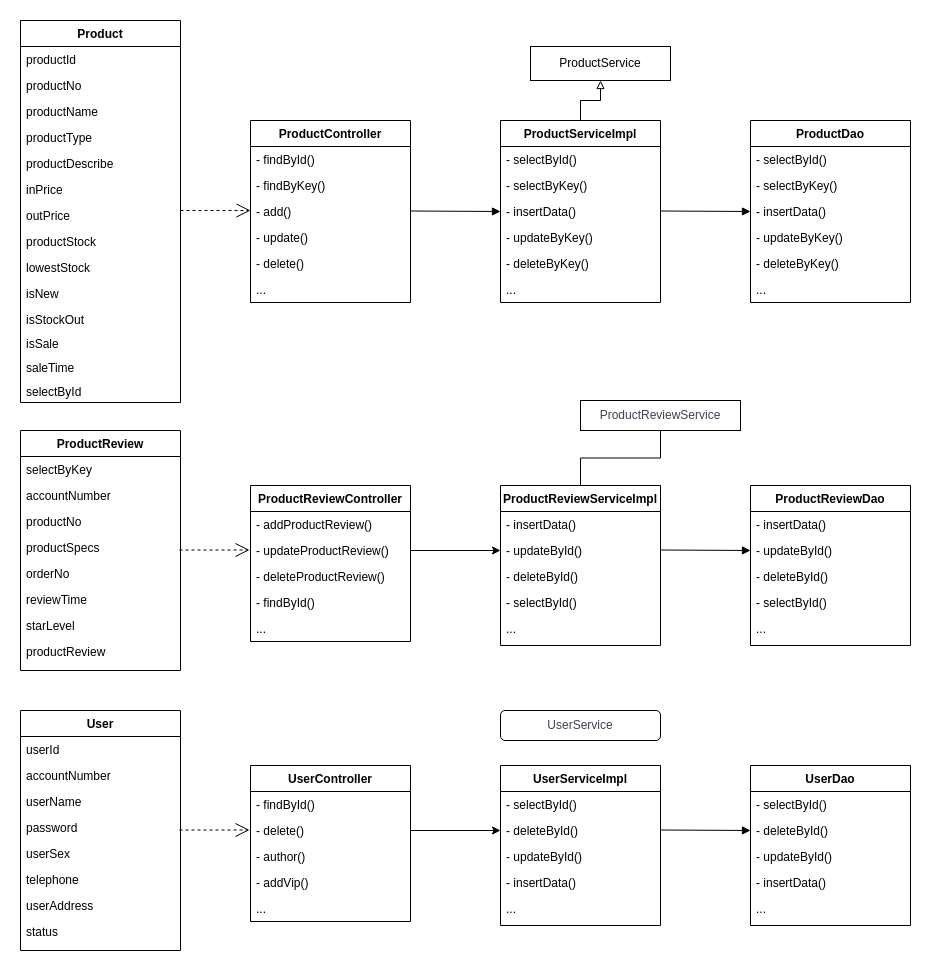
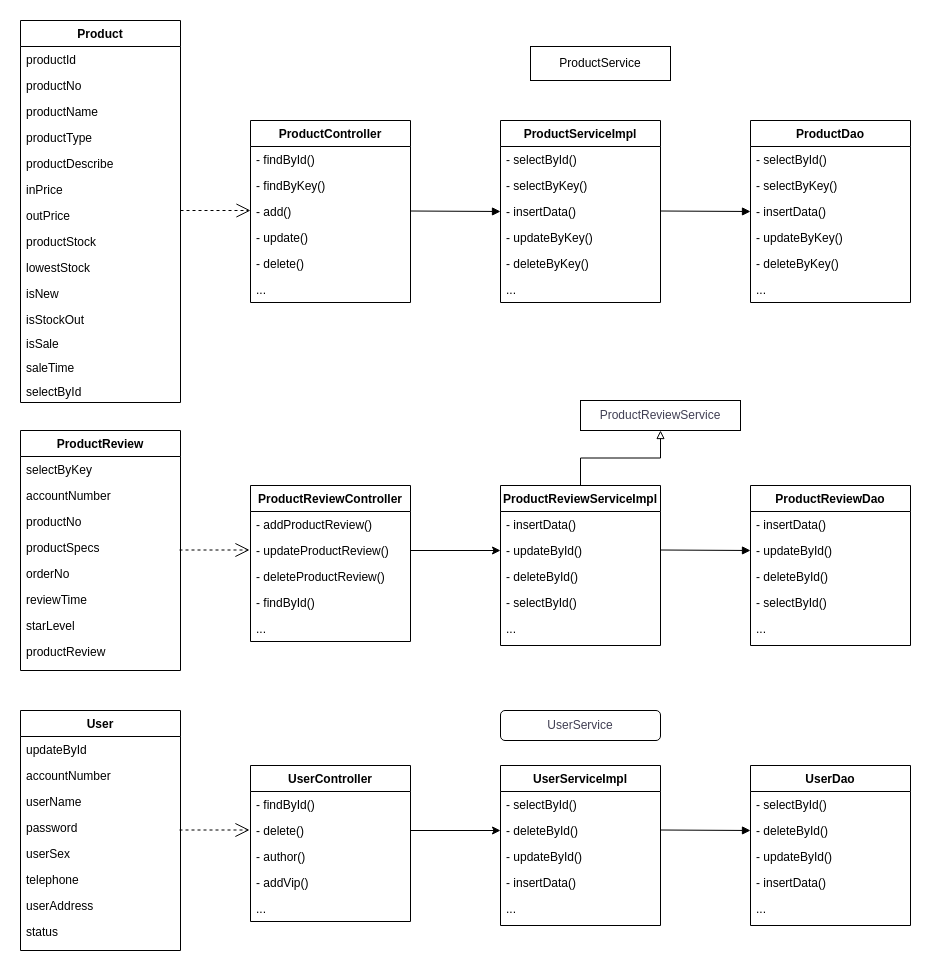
(586, 101) -> none
(661, 436) -> (661, 440)
(46, 750) -> (60, 750)
